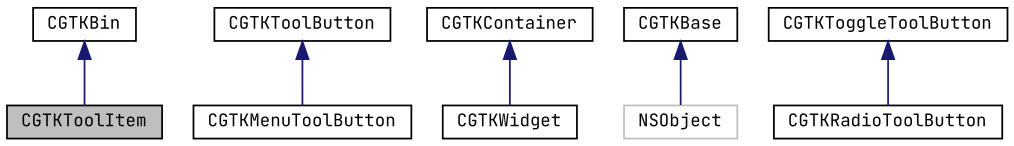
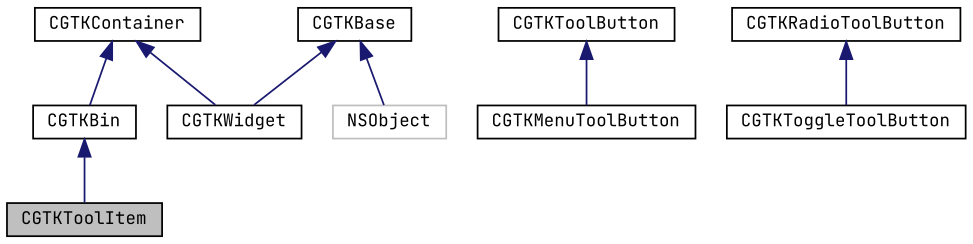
none -> (288, 78)
none -> (98, 82)
(888, 82) -> (846, 82)
